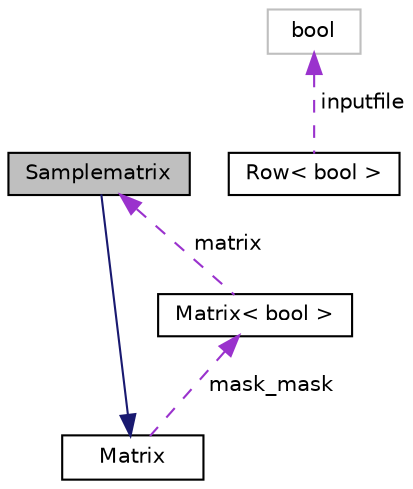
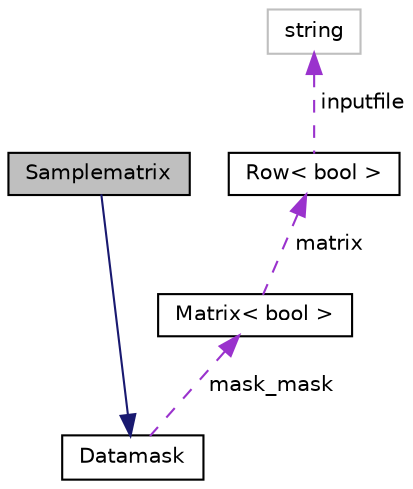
(314, 32) -> (314, 32)
(186, 252) -> (280, 255)
(133, 458) -> (133, 458)
